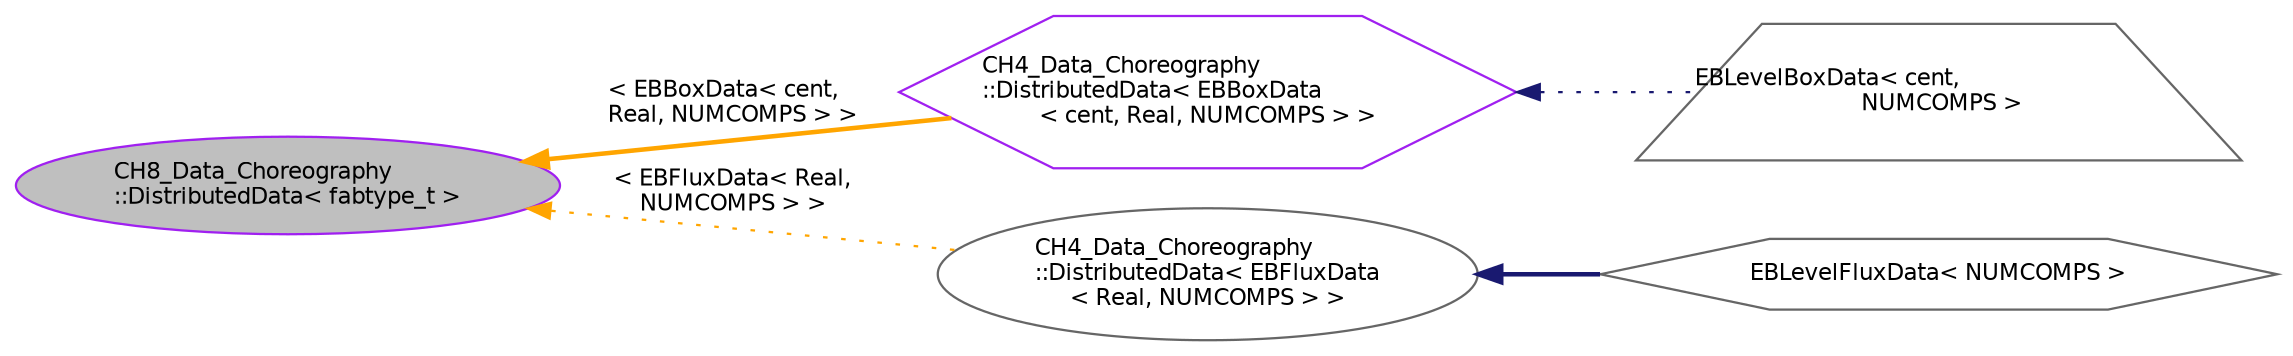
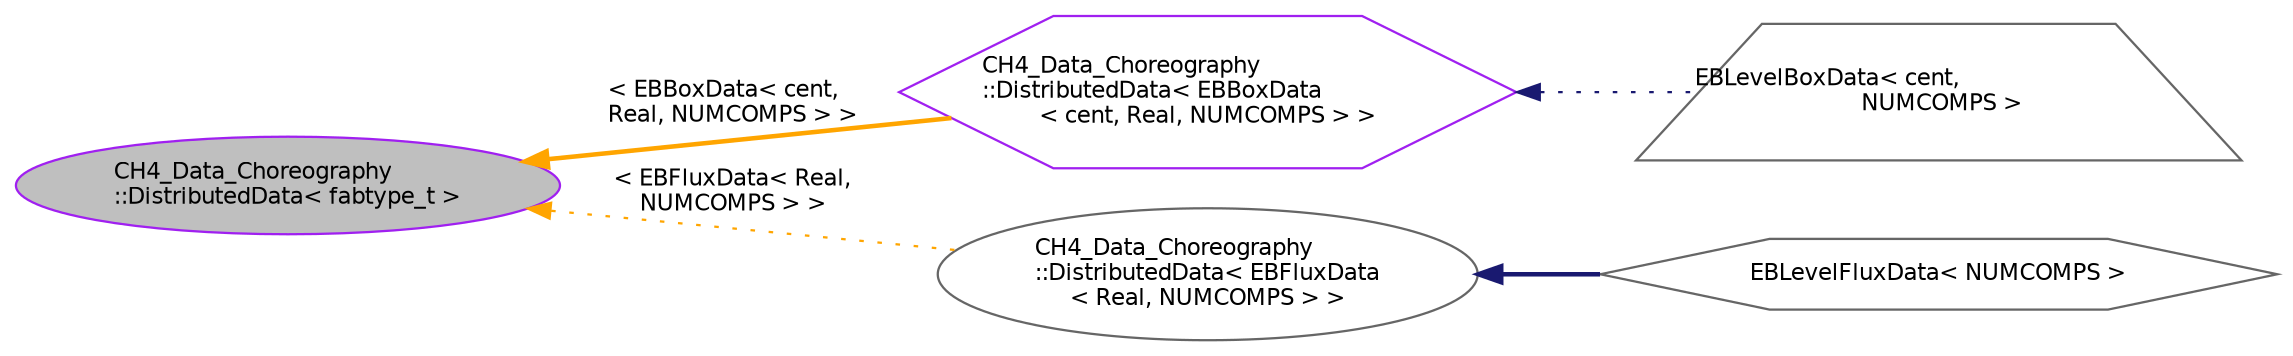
(288, 185) -> (288, 185)
